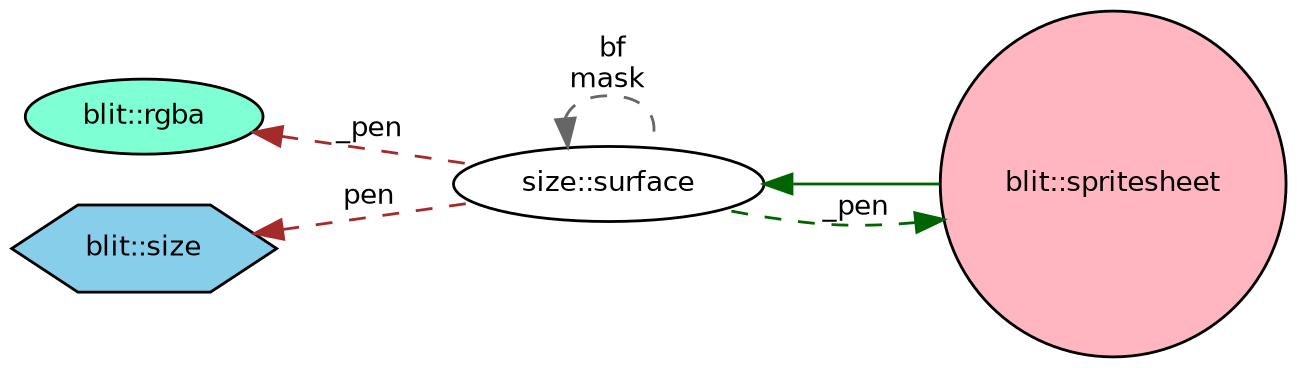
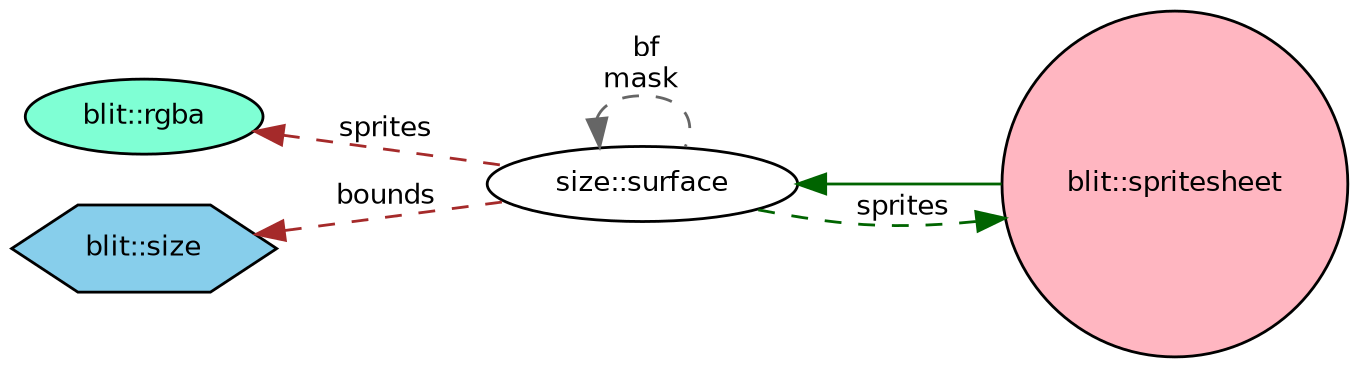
(365, 129) -> (382, 129)
(365, 197) -> (382, 197)
(852, 208) -> (900, 208)
